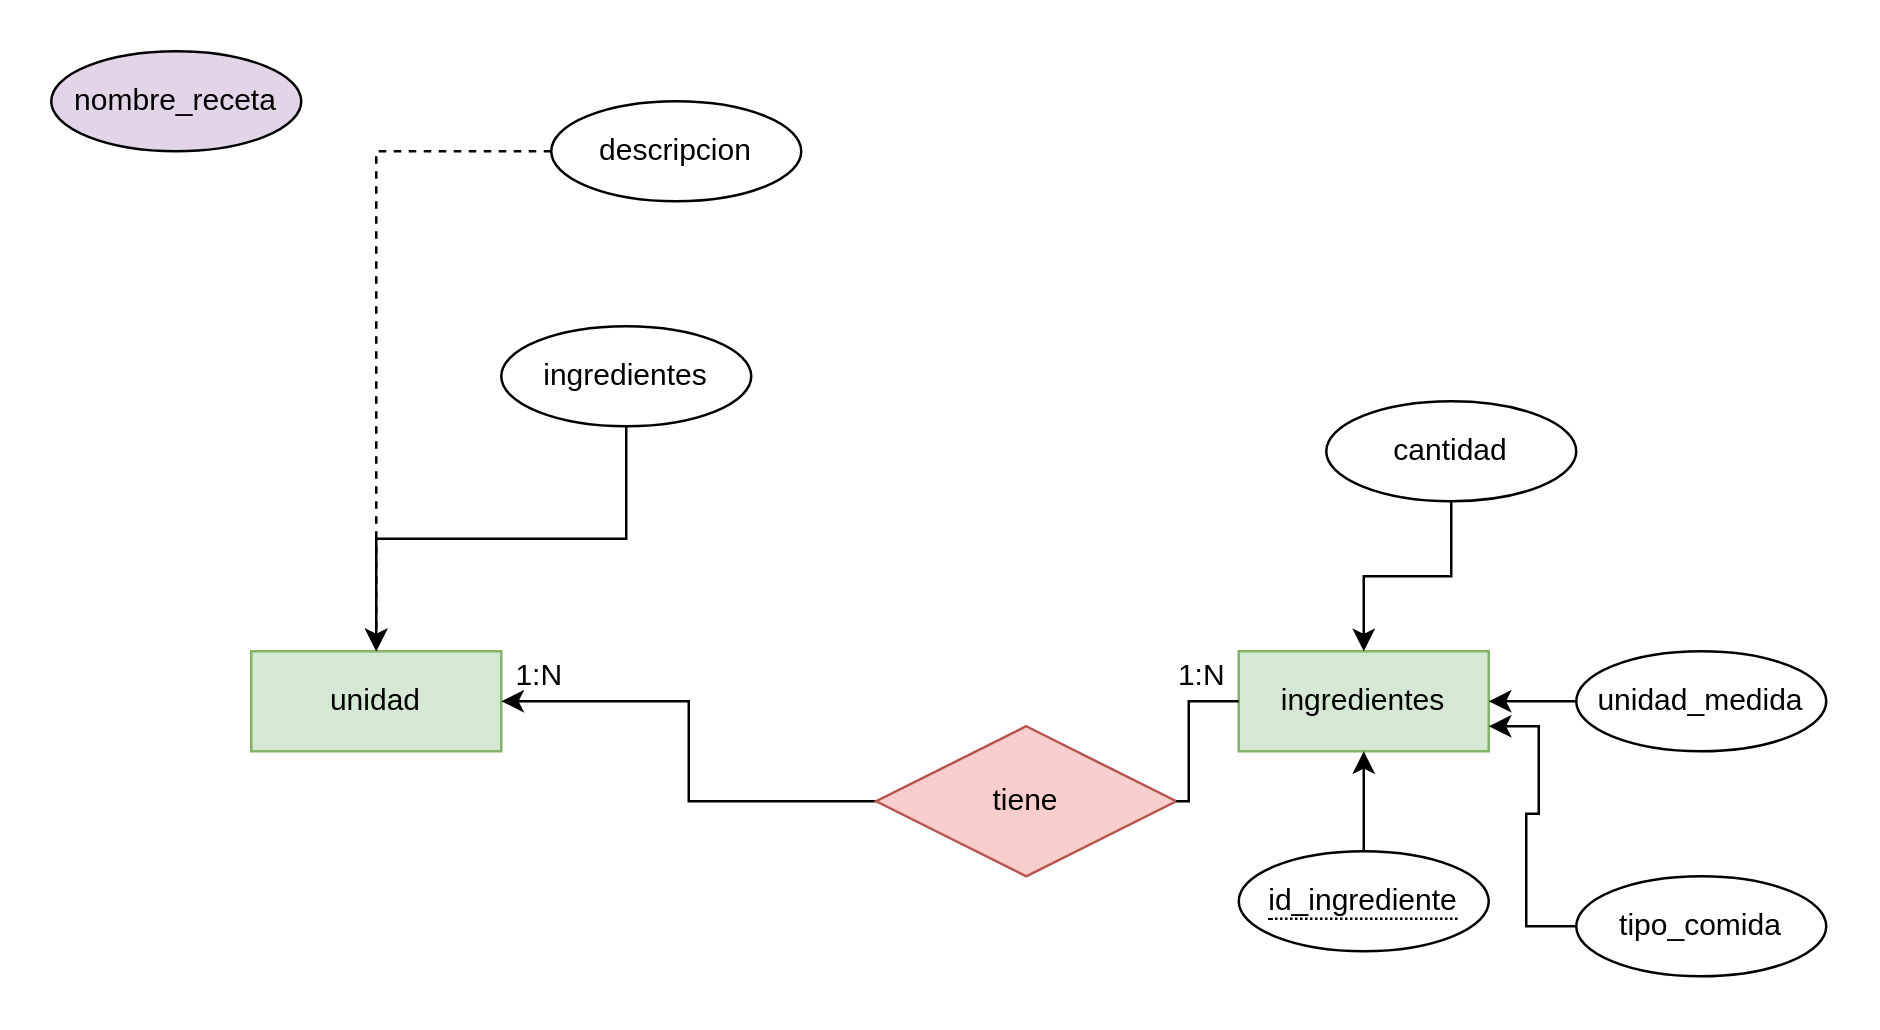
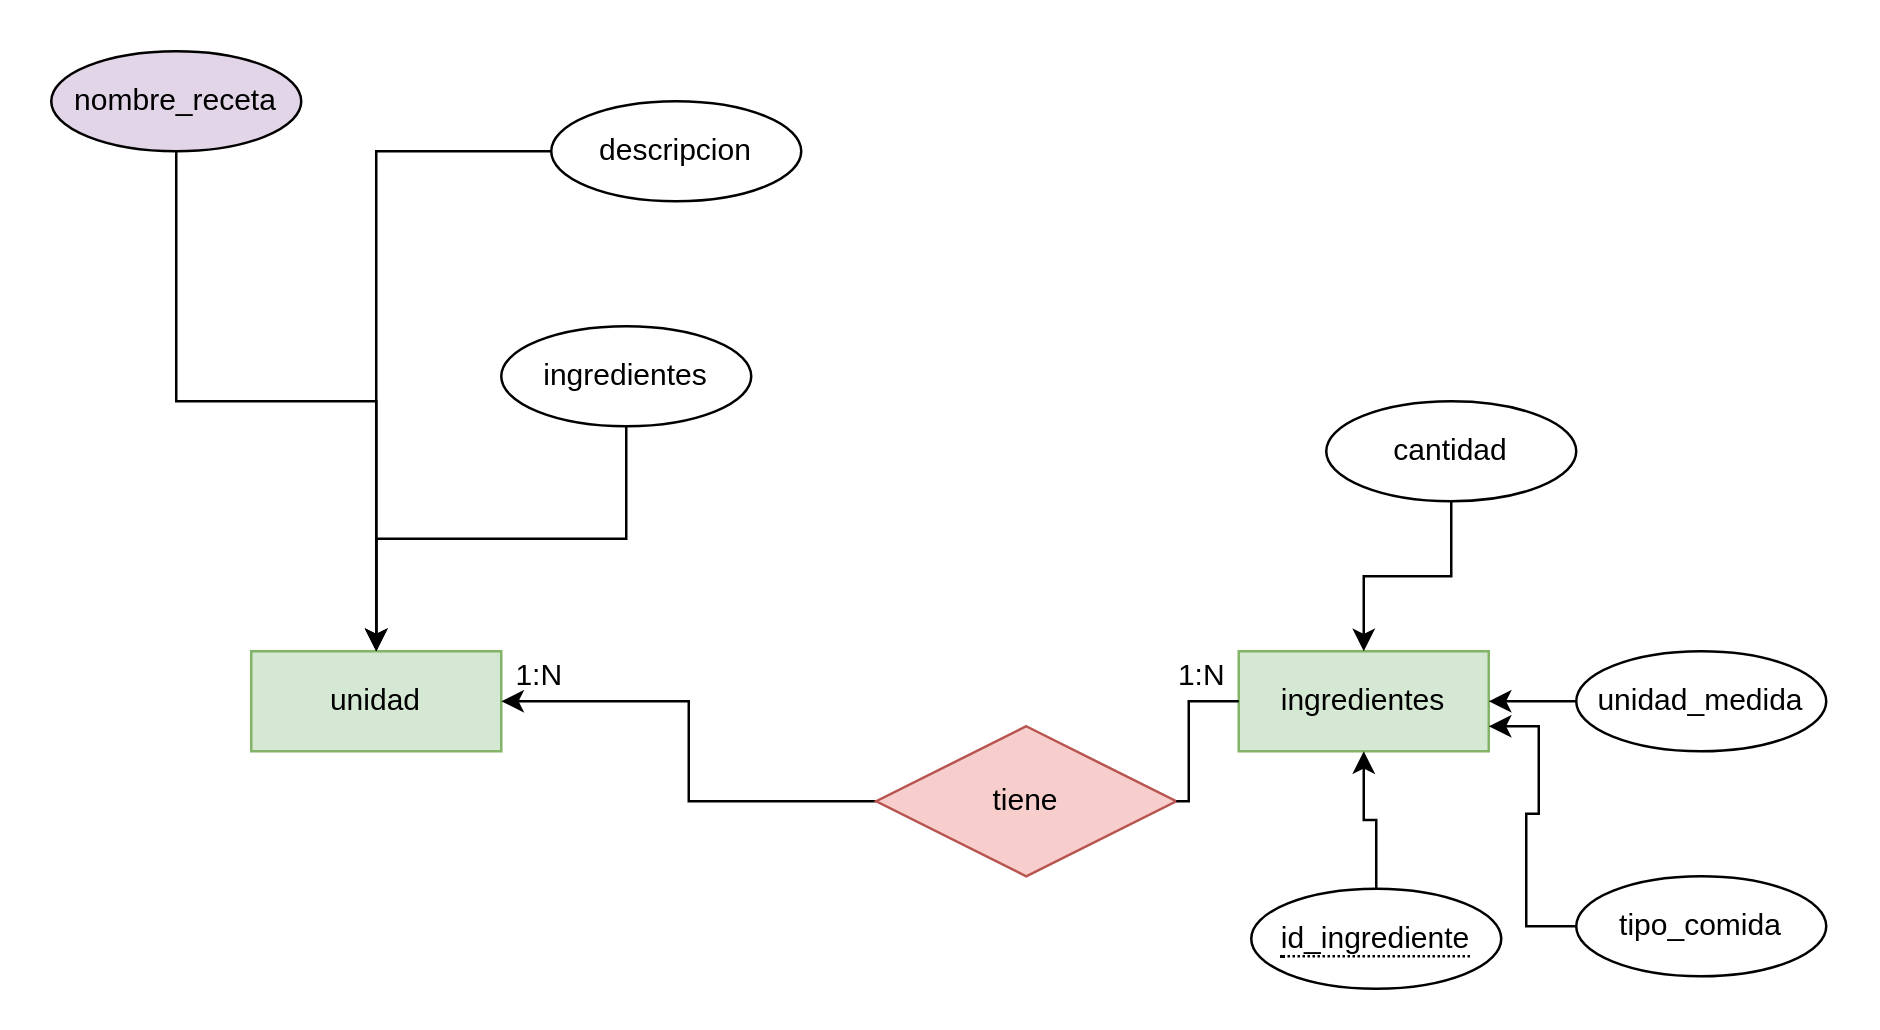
(376, 187) -> (376, 187)
none -> (176, 374)
(1364, 901) -> (1376, 939)
